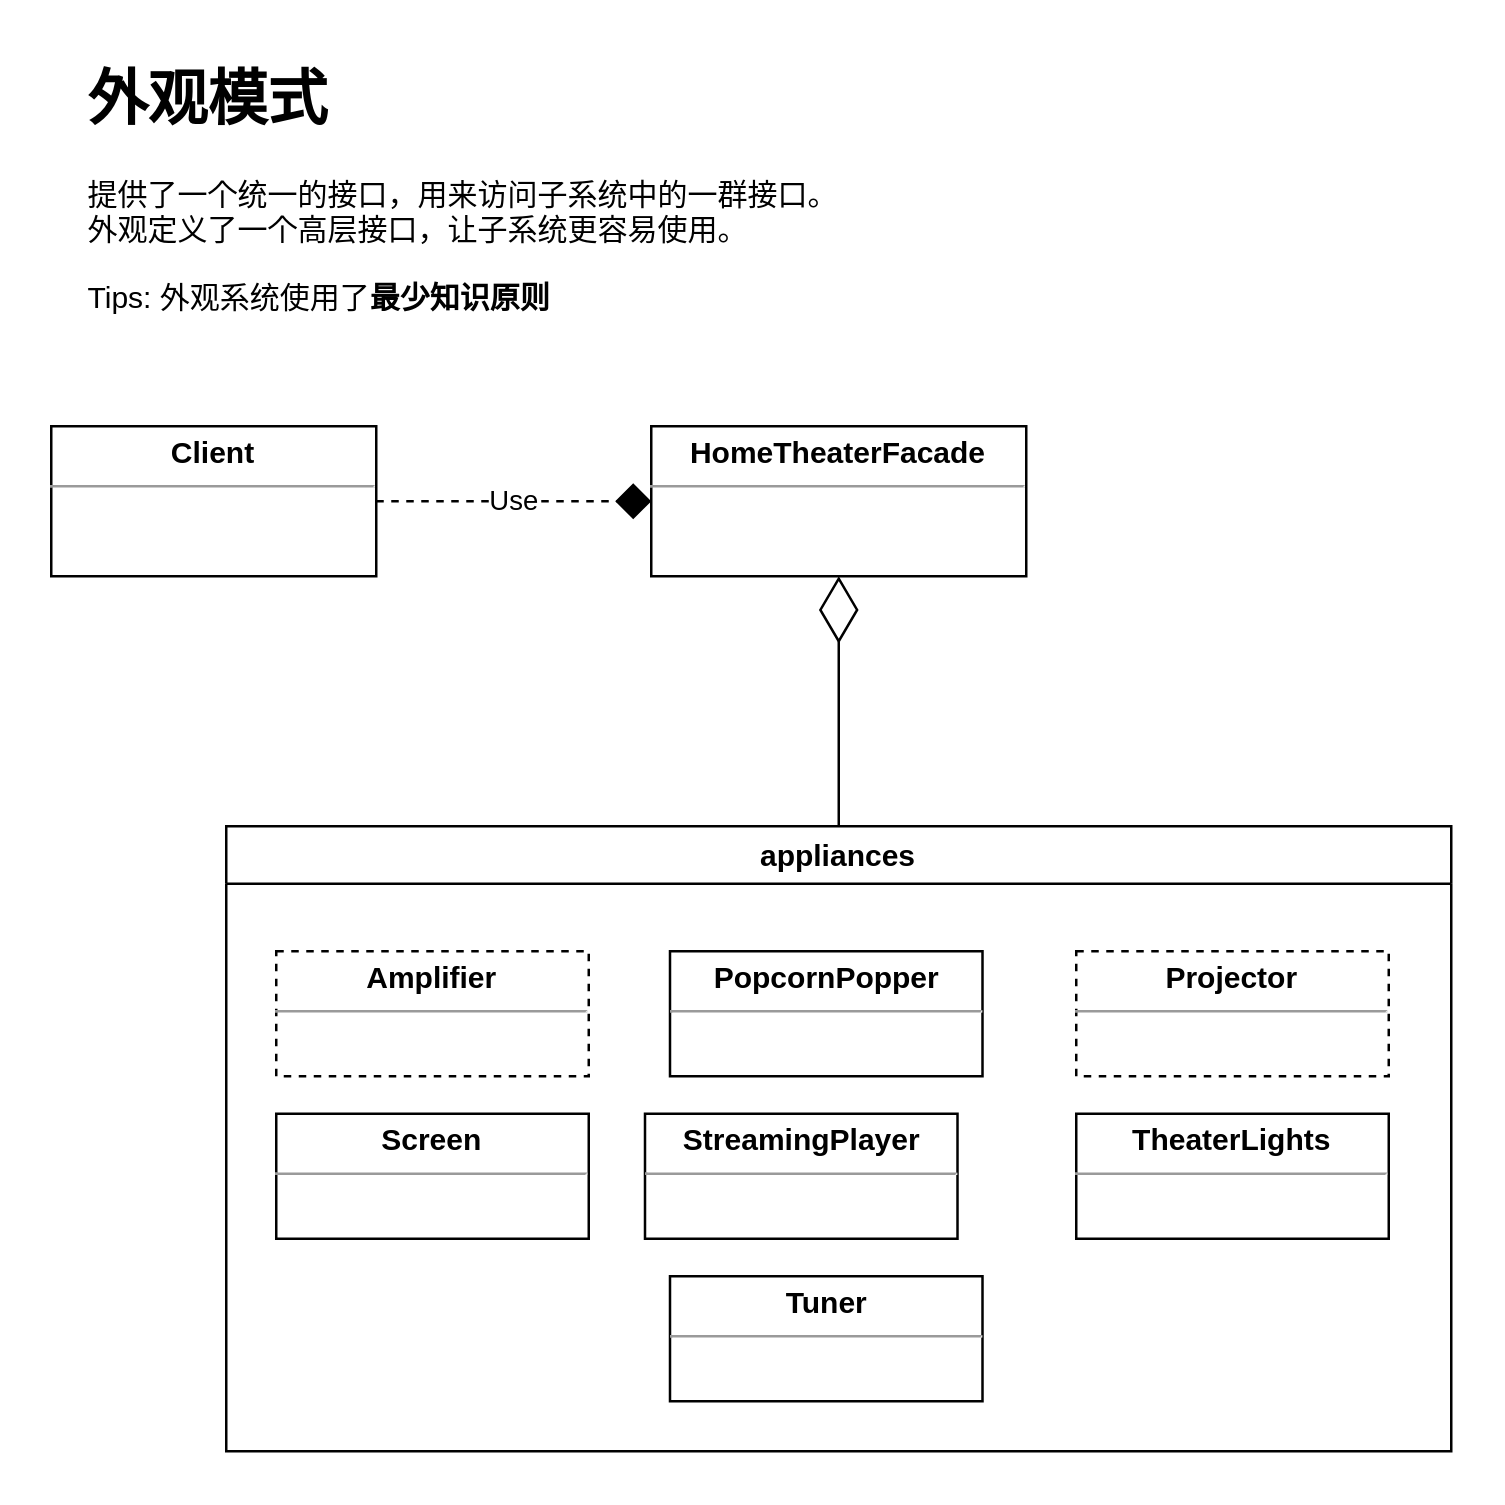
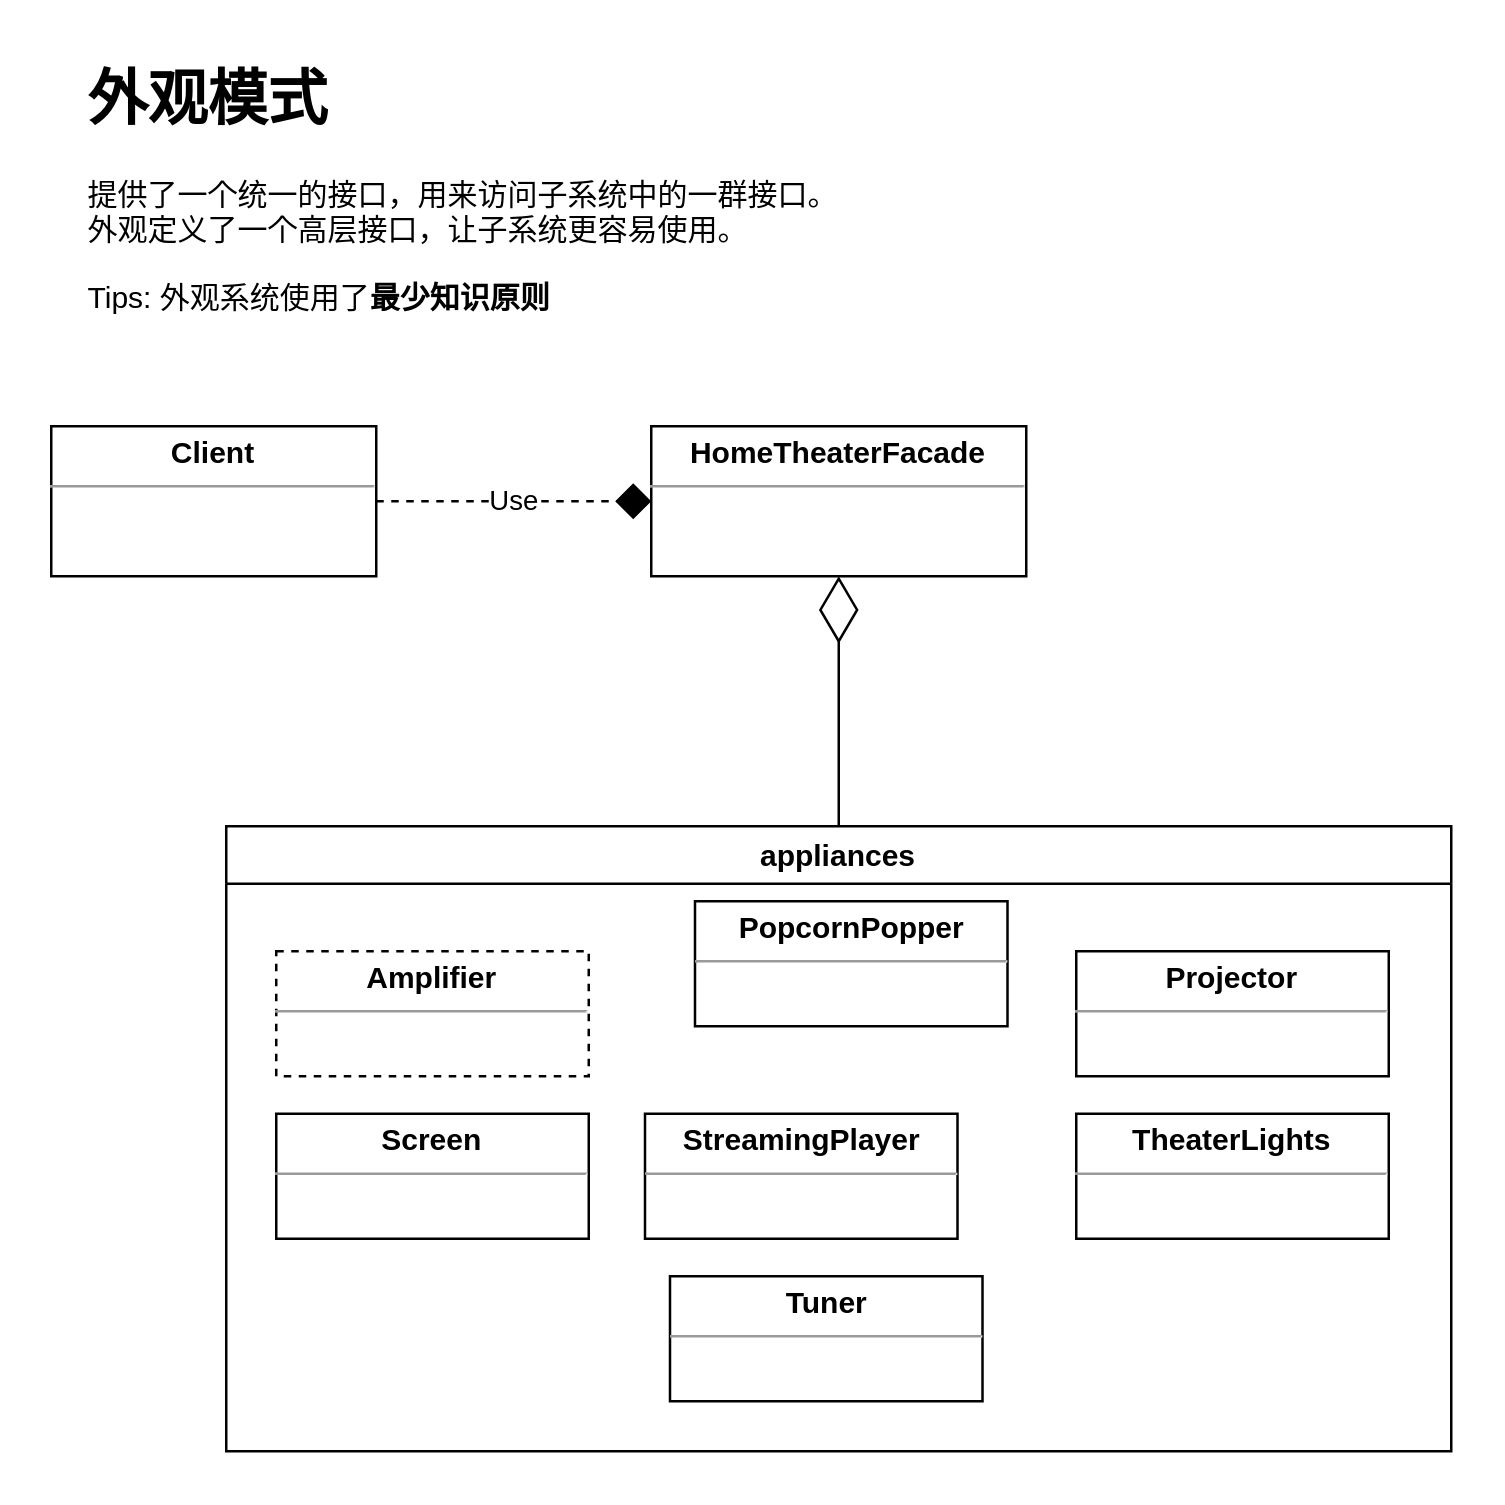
(826, 1014) -> (851, 964)
(1233, 1014) -> (1233, 1014)
